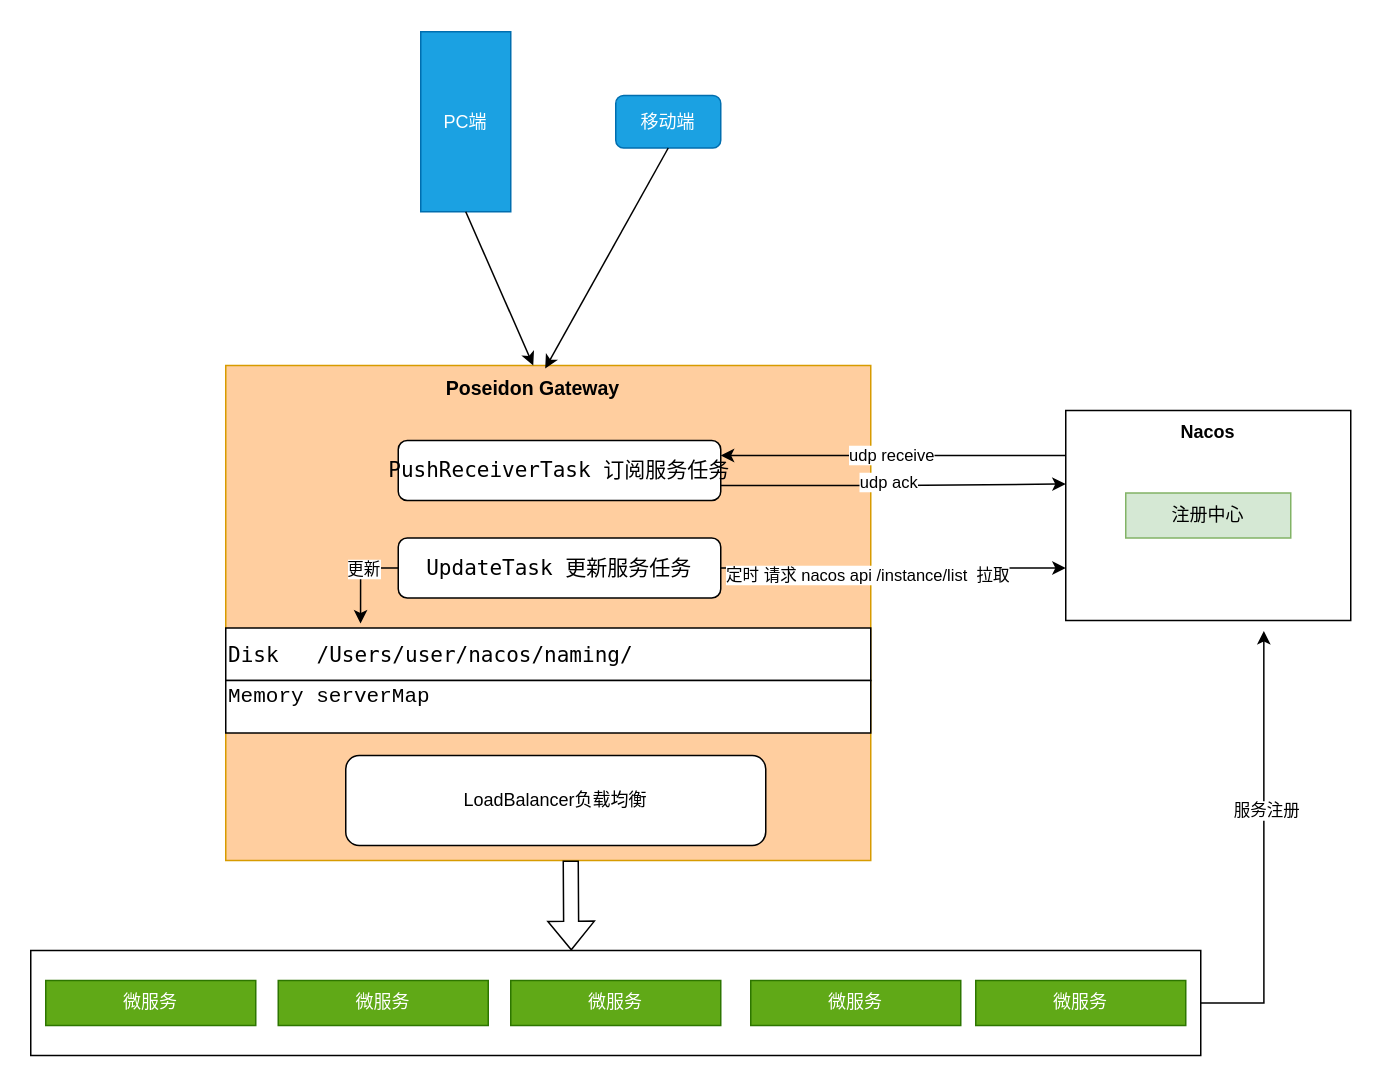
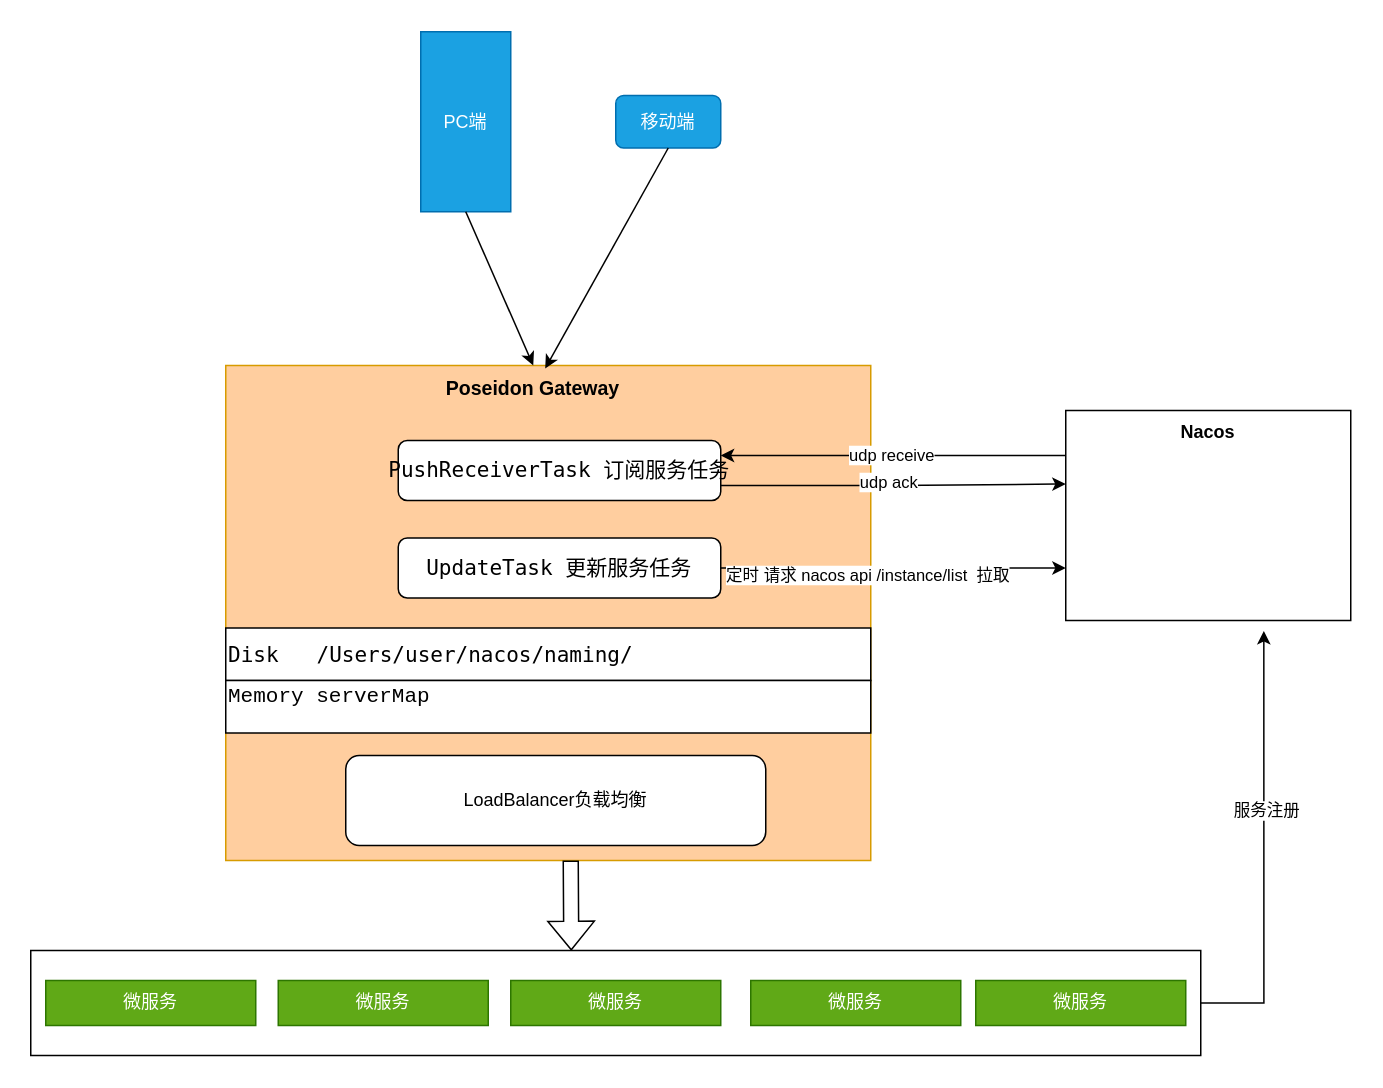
(1208, 515) -> none
(361, 572) -> none
